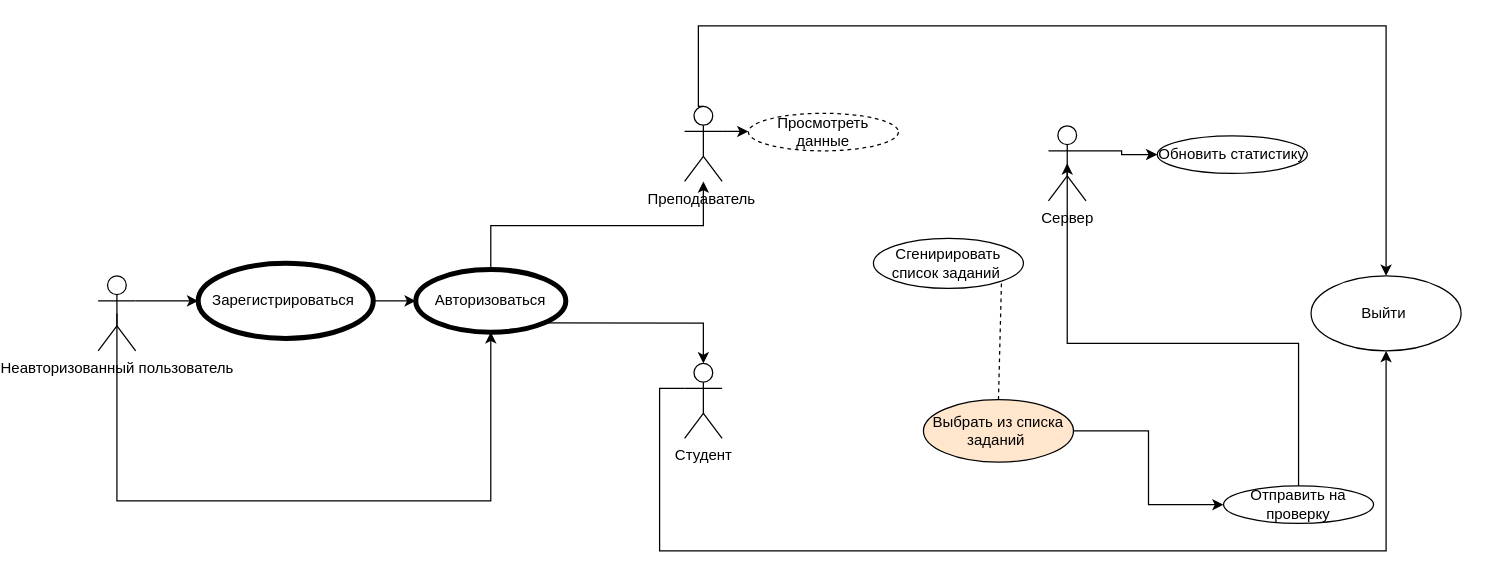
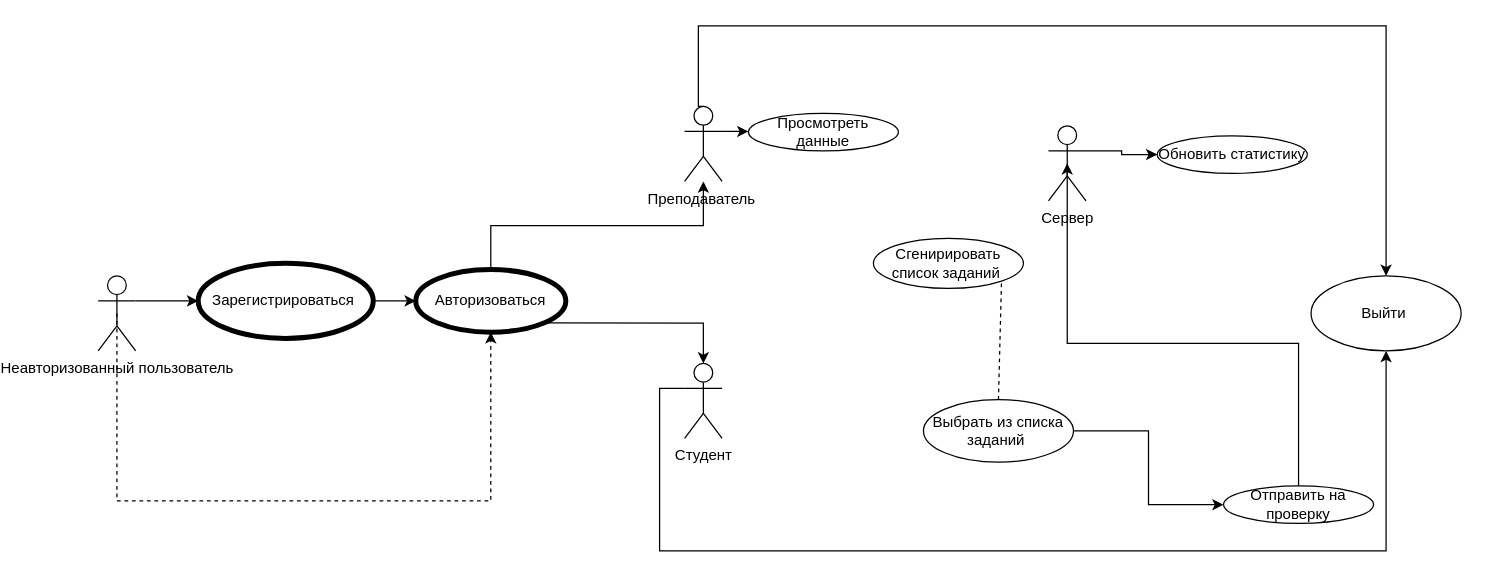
(823, 132) -> (823, 132)
(998, 431) -> (998, 431)
(321, 501) -> (321, 501)
